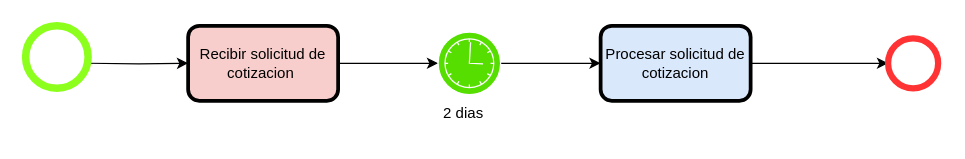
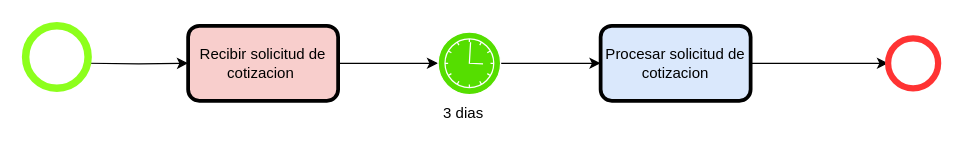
(464, 113) -> (464, 113)
